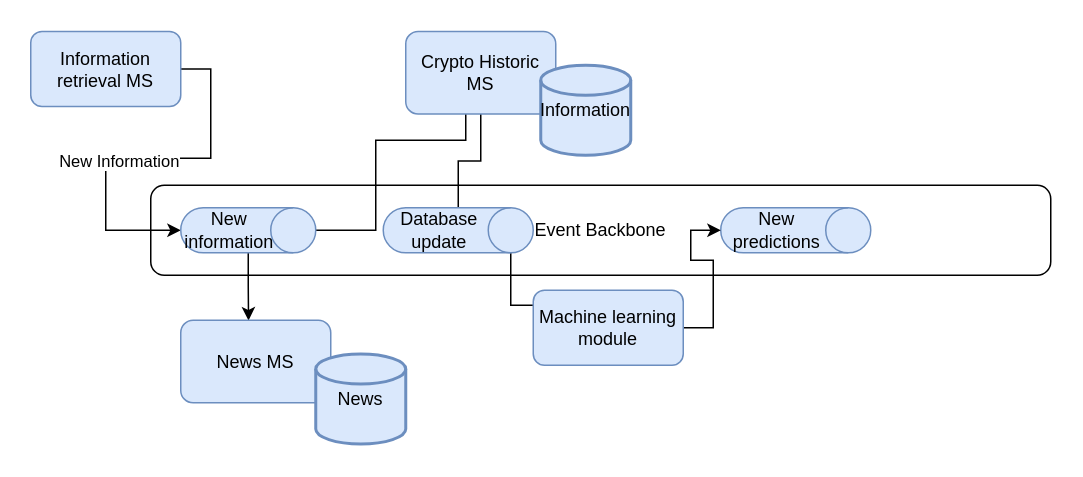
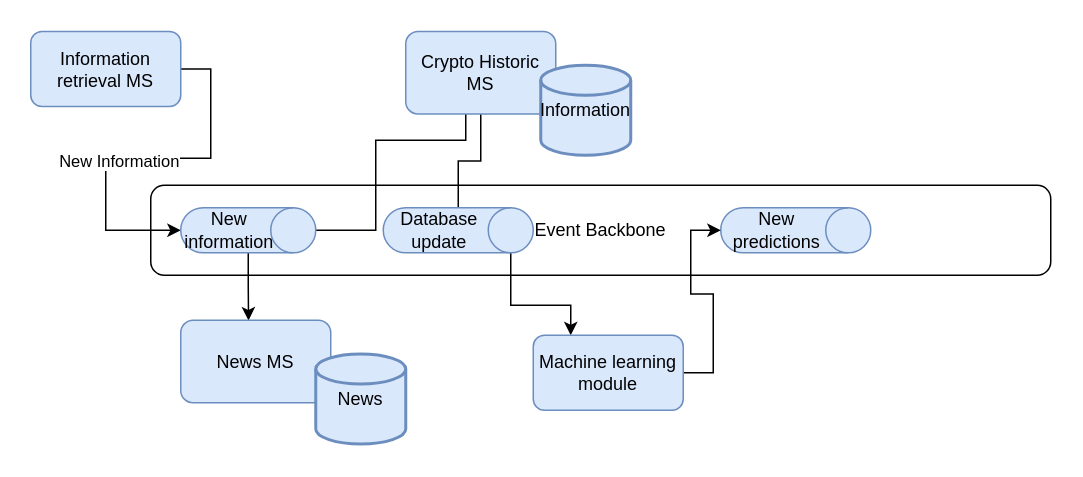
(608, 328) -> (608, 373)
